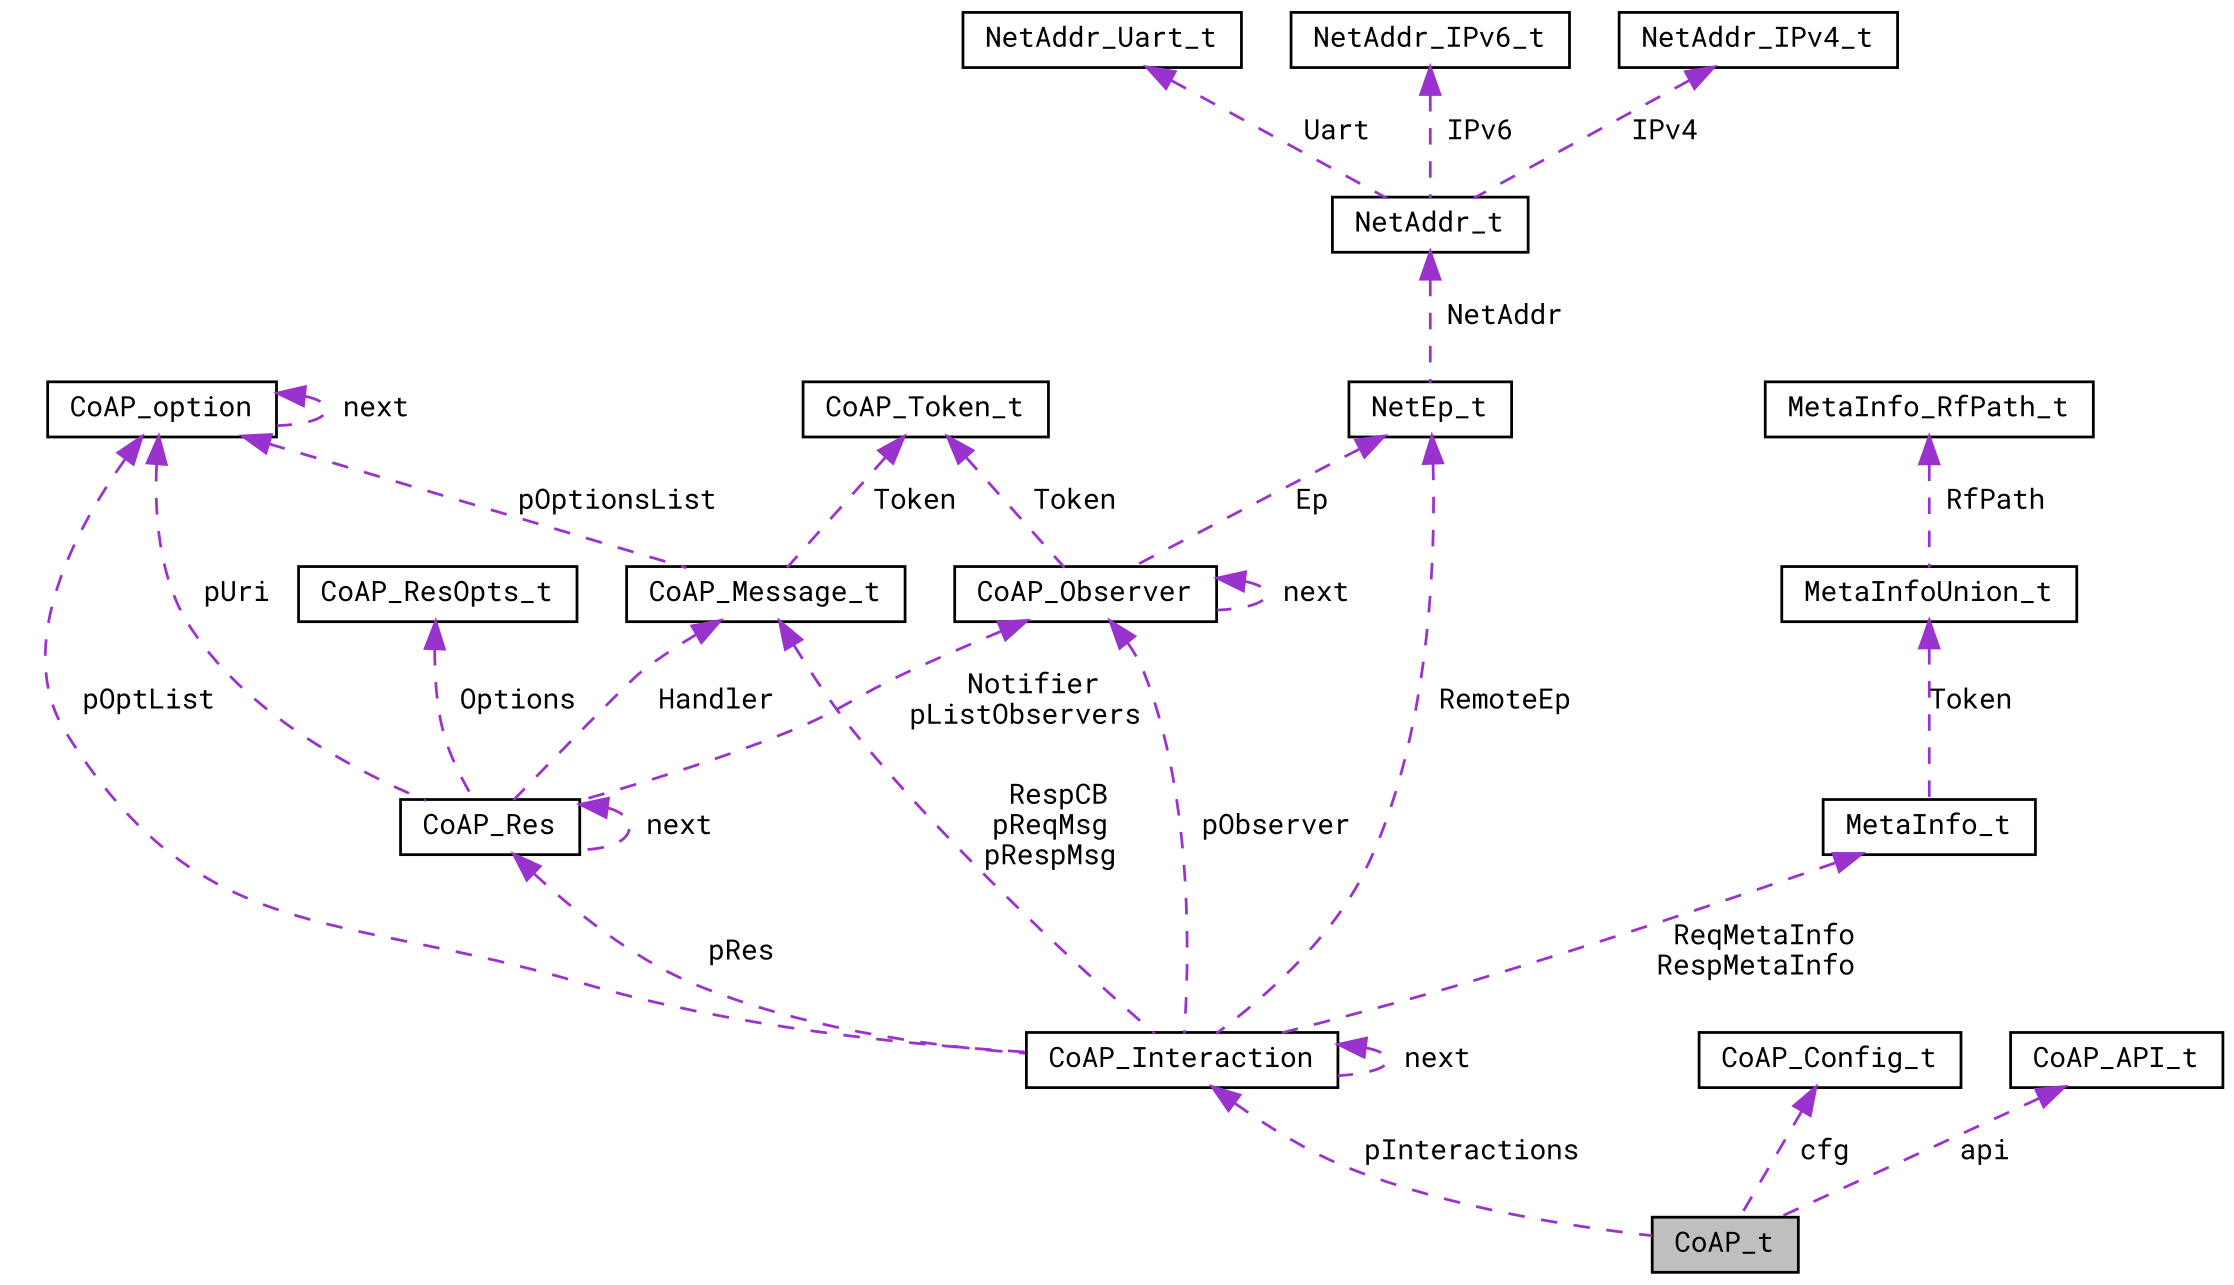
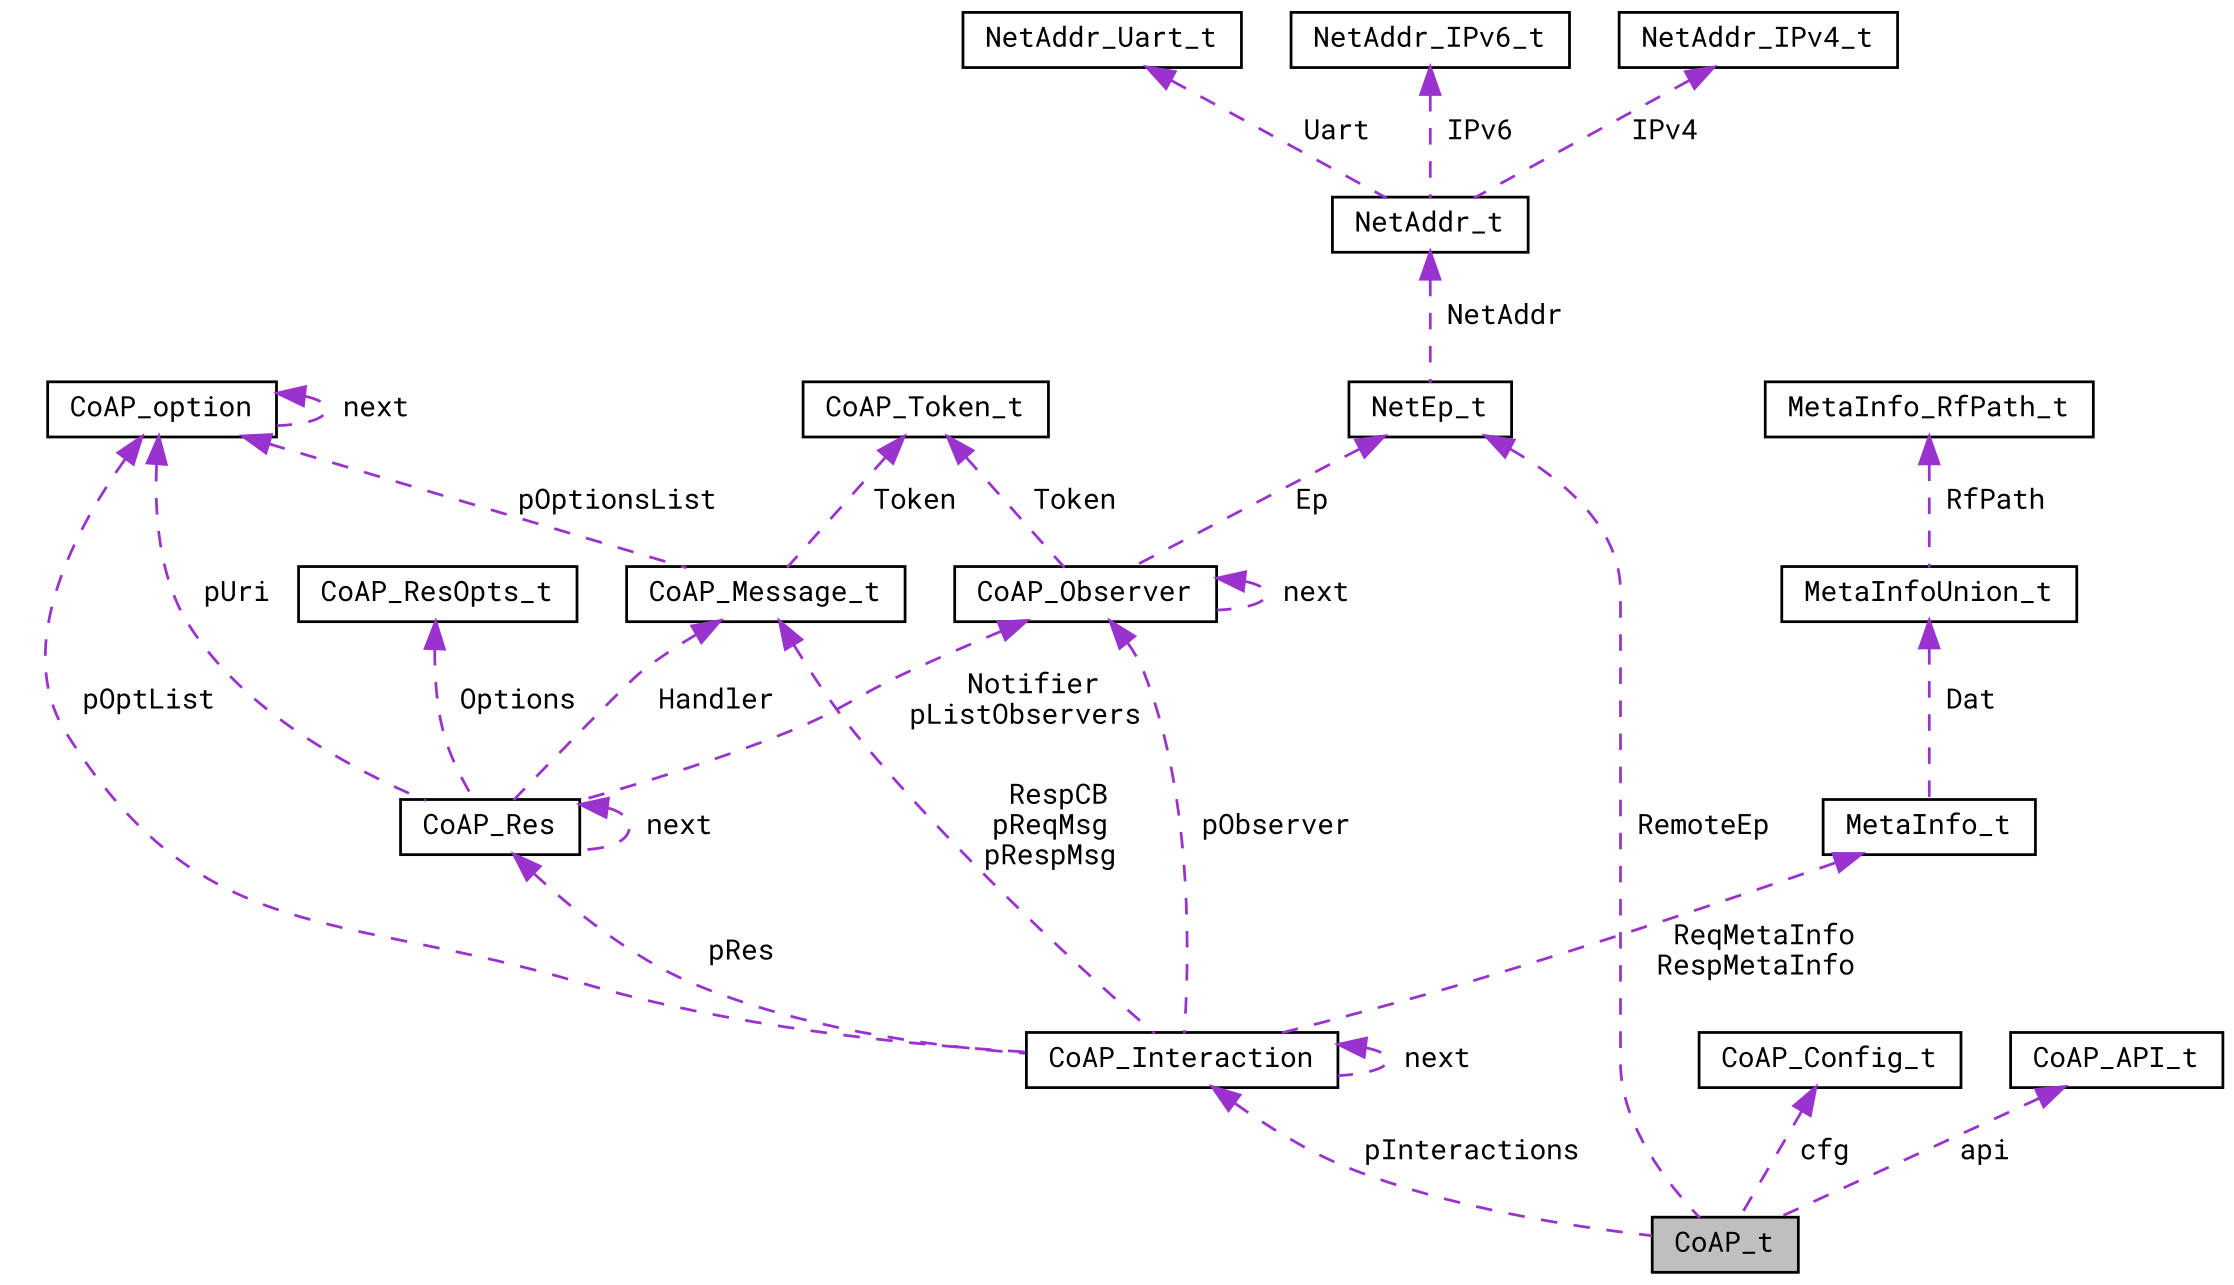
(1964, 702) -> (1964, 702)
(1399, 780) -> (1621, 822)
